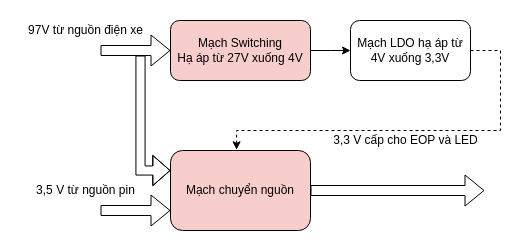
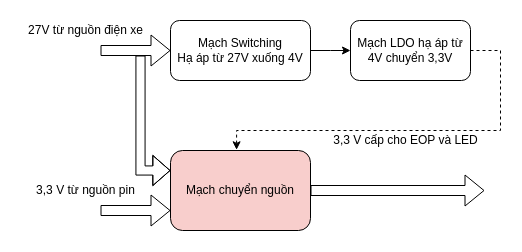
(86, 31) -> (86, 31)
(241, 51) -> (241, 51)
(411, 51) -> (411, 51)
(86, 191) -> (86, 191)
